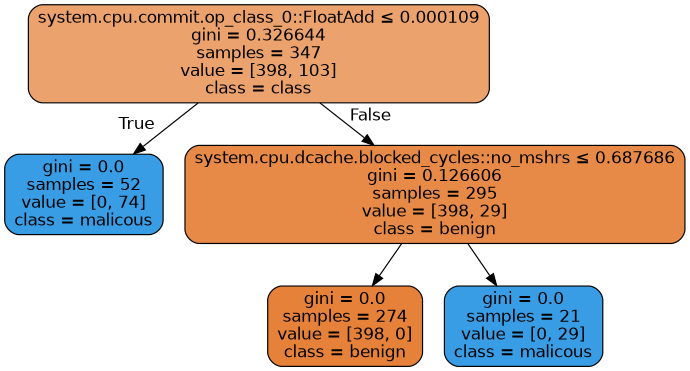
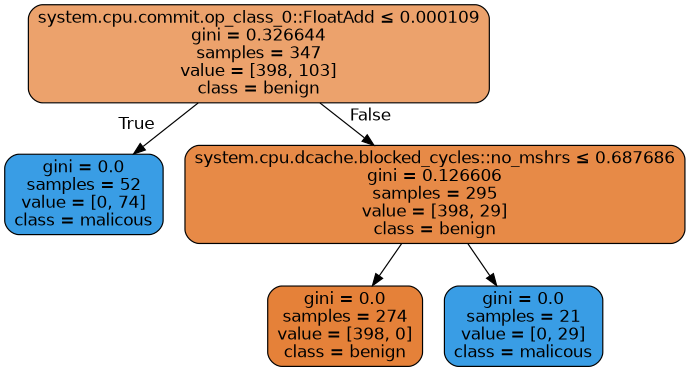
(259, 89) -> (259, 89)
